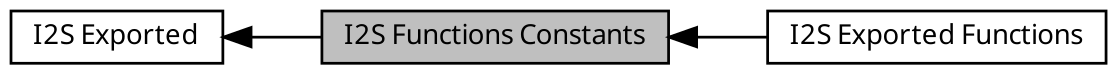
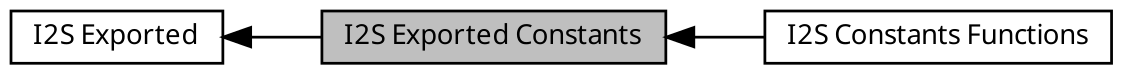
(495, 37) -> (494, 37)
(937, 37) -> (938, 37)
